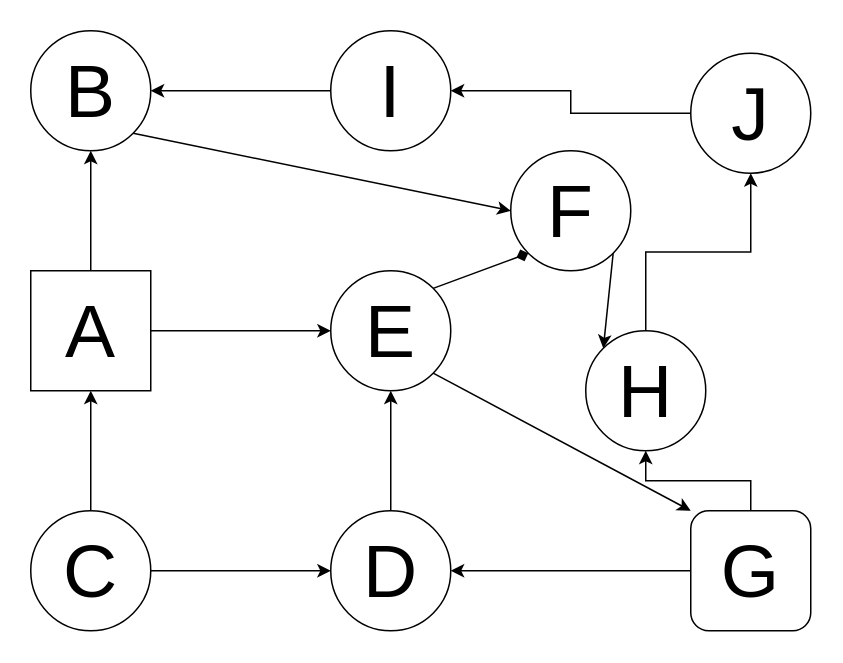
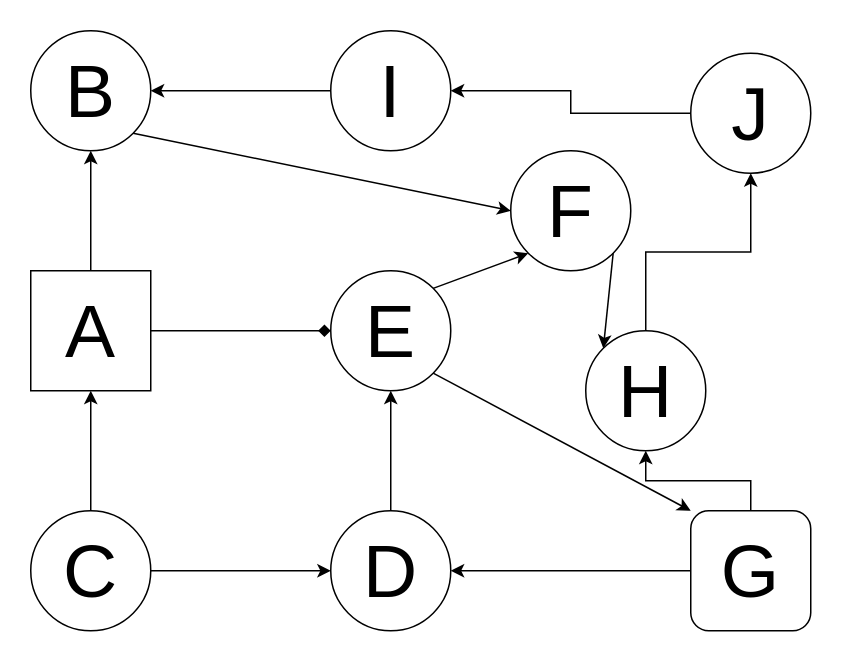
(517, 258) -> (517, 257)
(319, 331) -> (318, 331)
